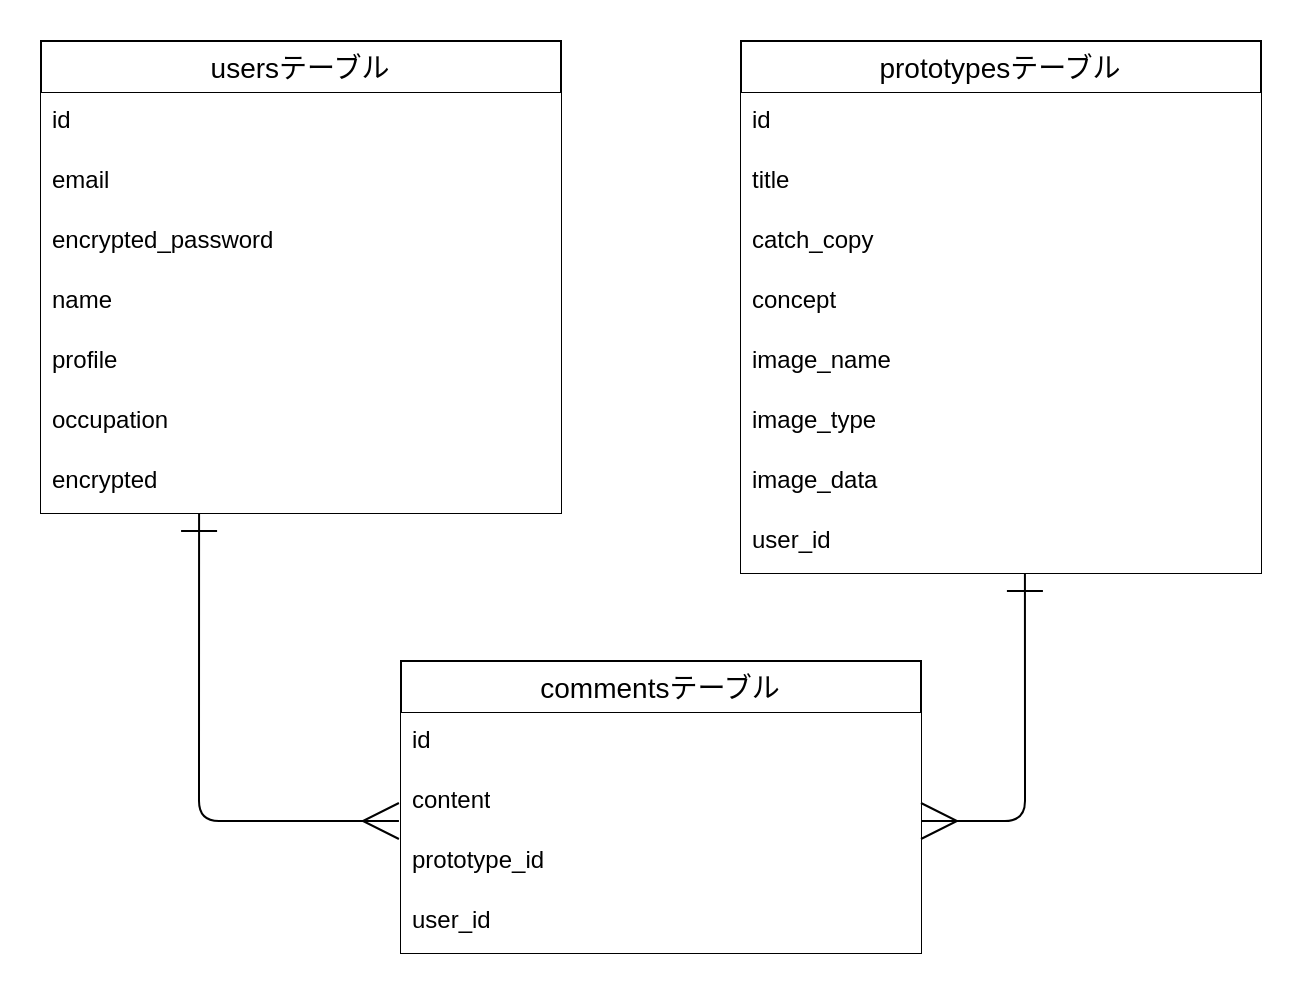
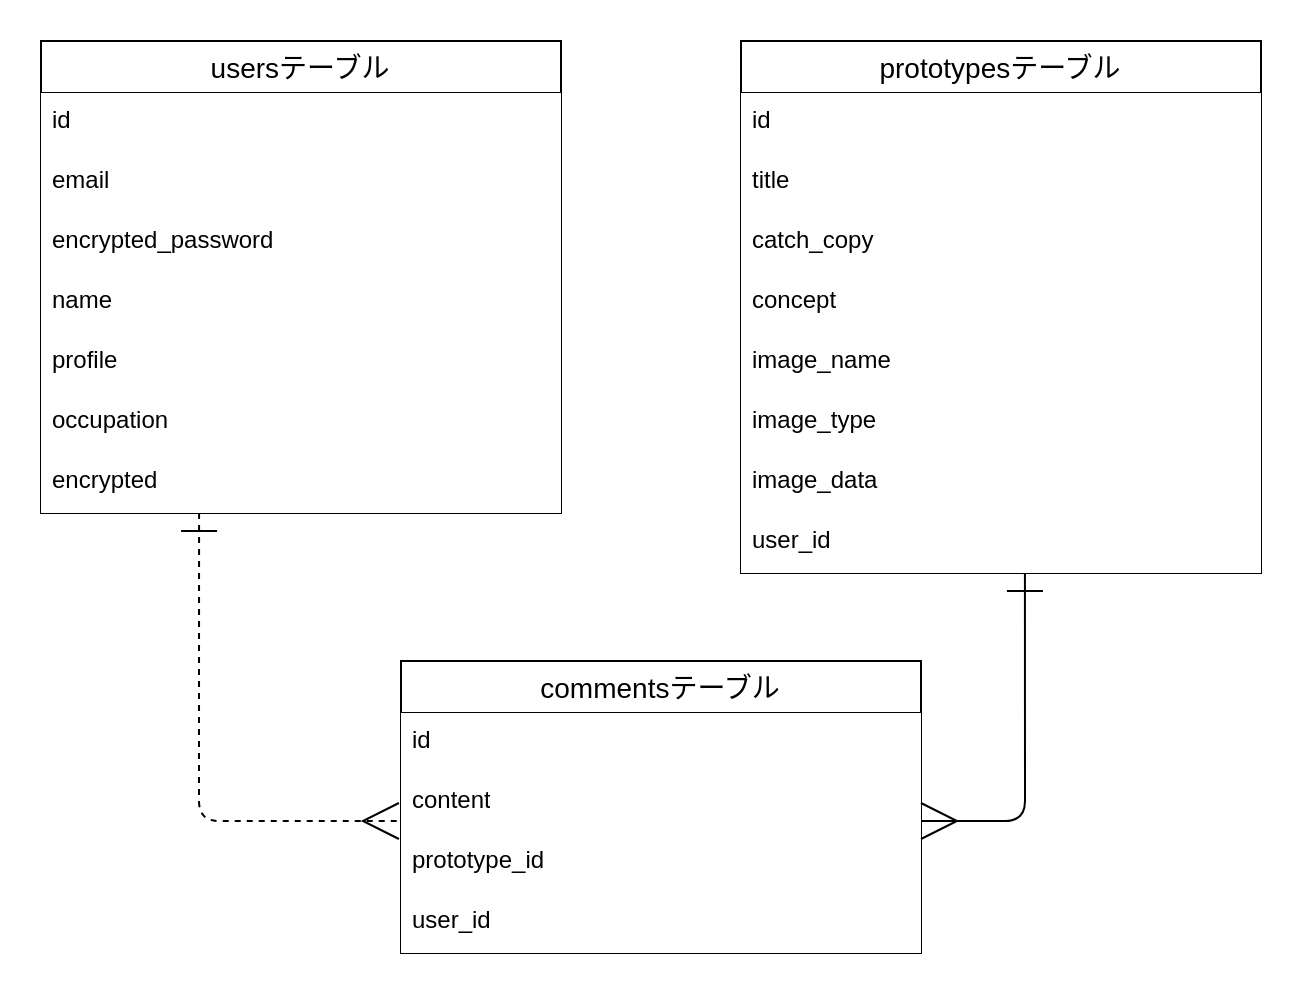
(199, 742) -> (199, 742)
